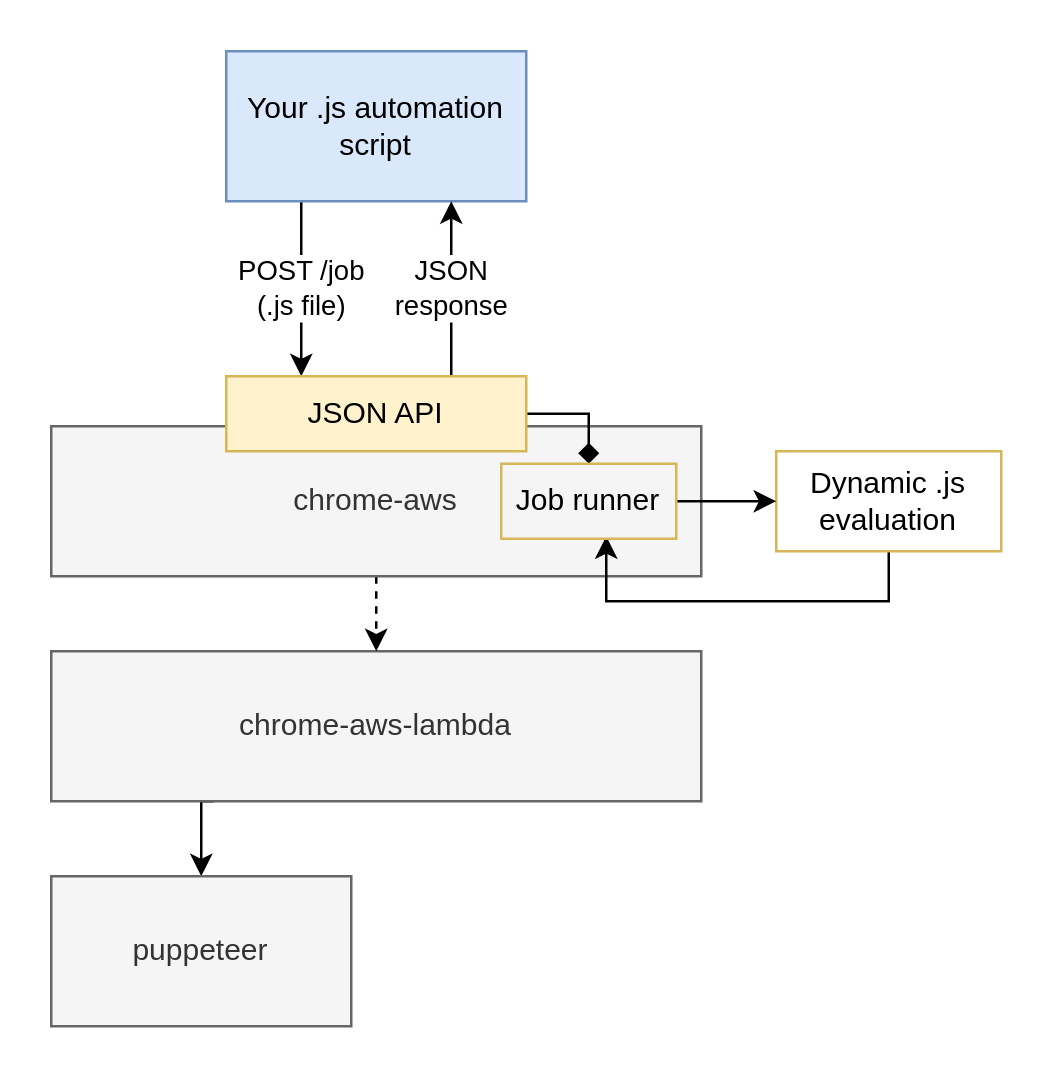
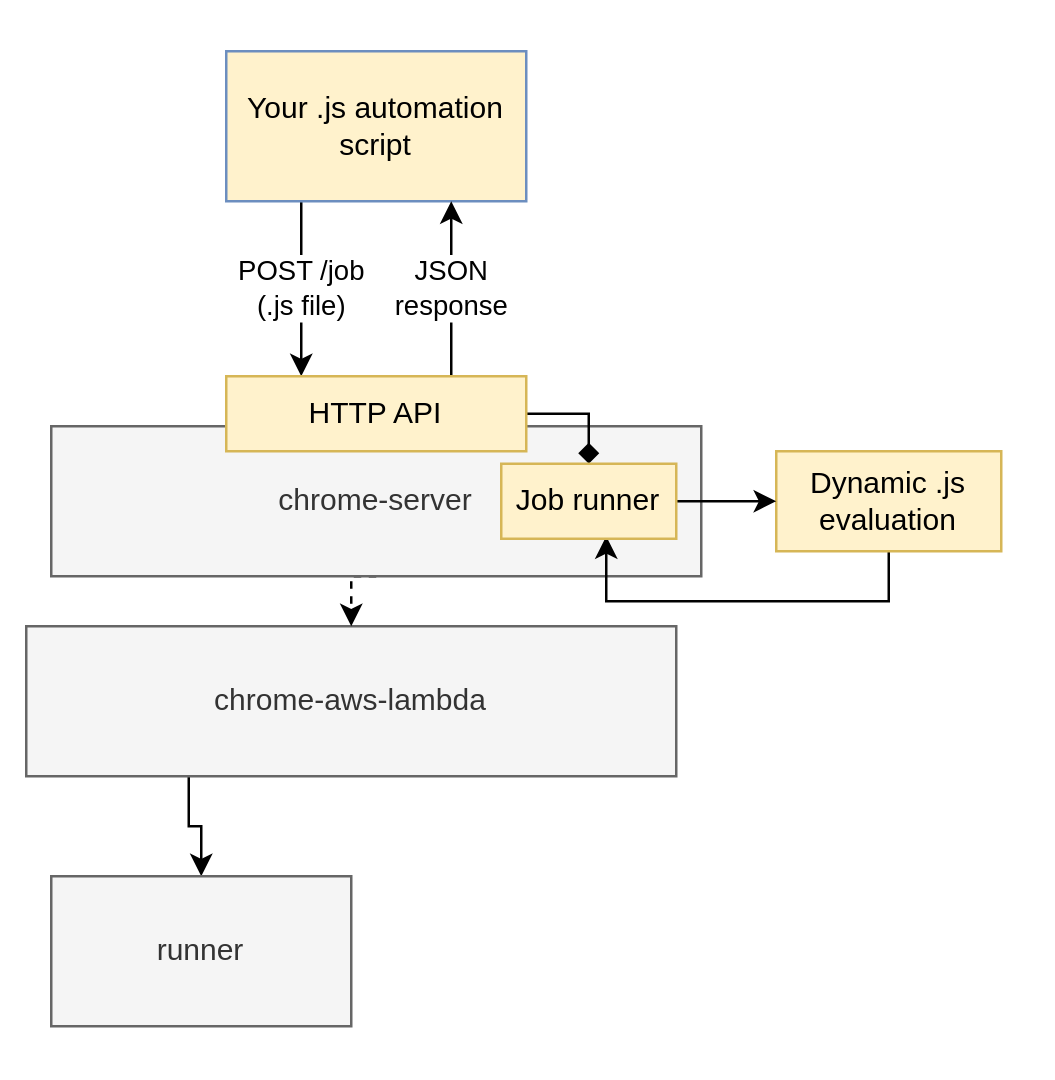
(376, 126) -> (376, 126)
(376, 414) -> (376, 414)
(376, 501) -> (376, 501)
(589, 501) -> (589, 501)
(889, 501) -> (889, 501)
(376, 726) -> (351, 701)
(201, 951) -> (201, 951)
